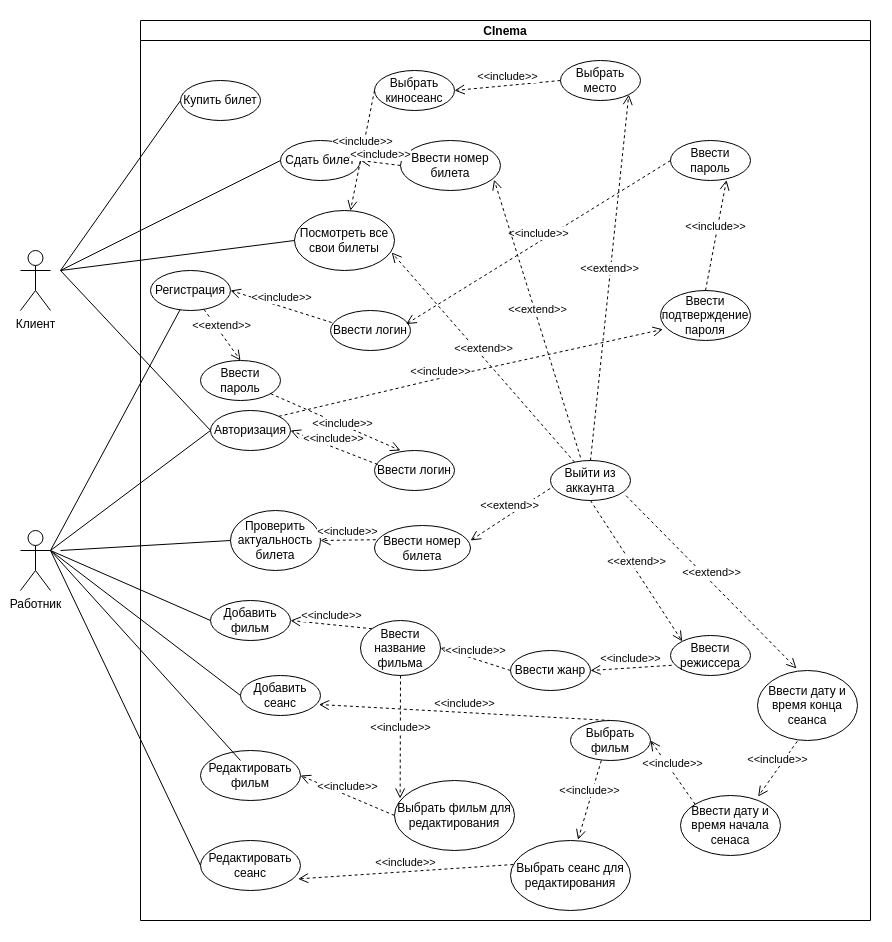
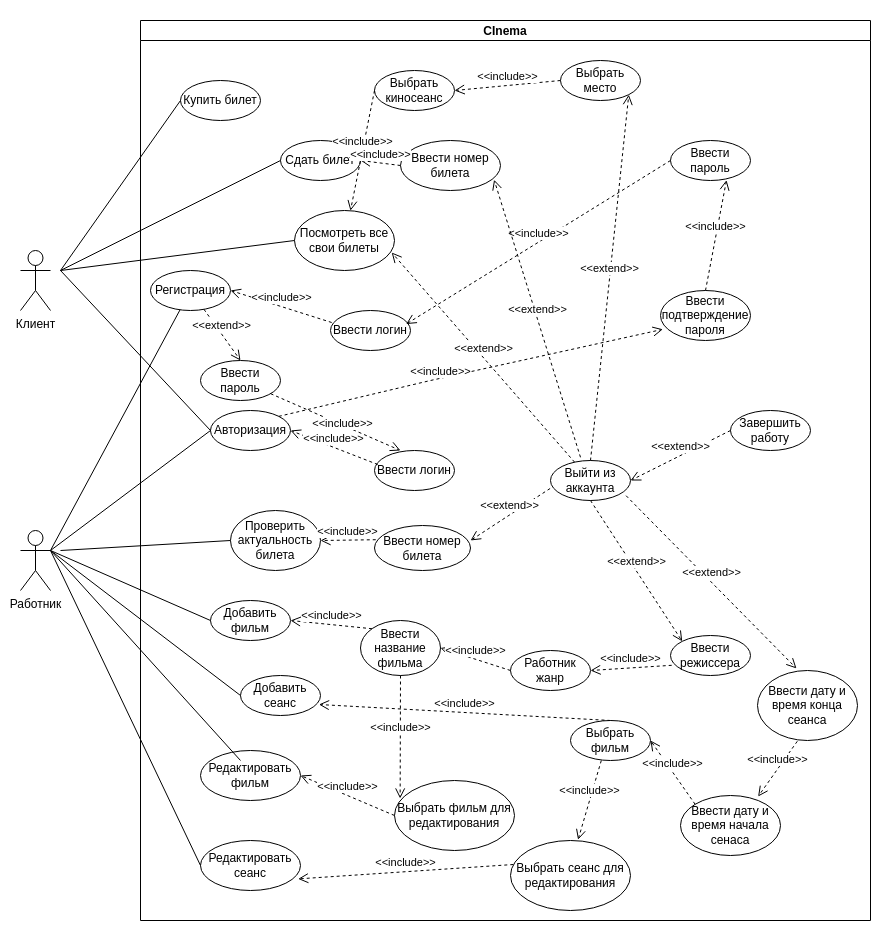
none -> (771, 431)
none -> (682, 455)
(551, 671) -> (551, 671)
